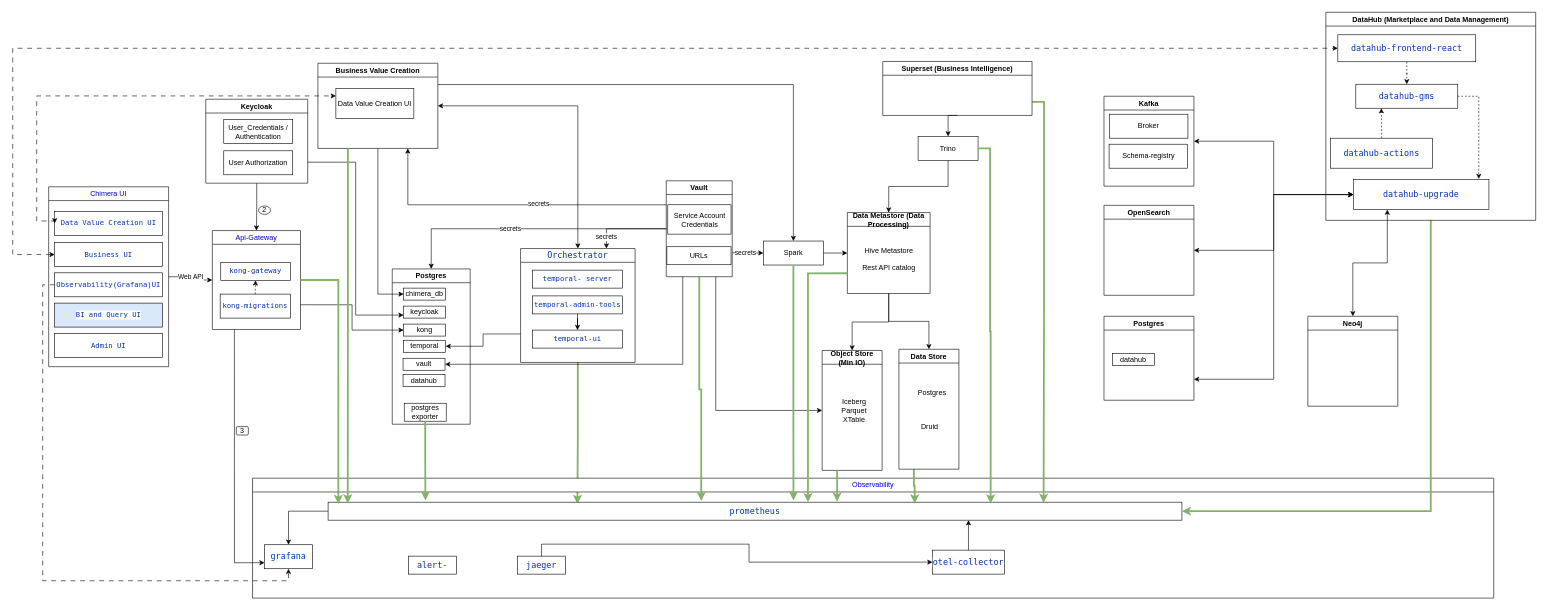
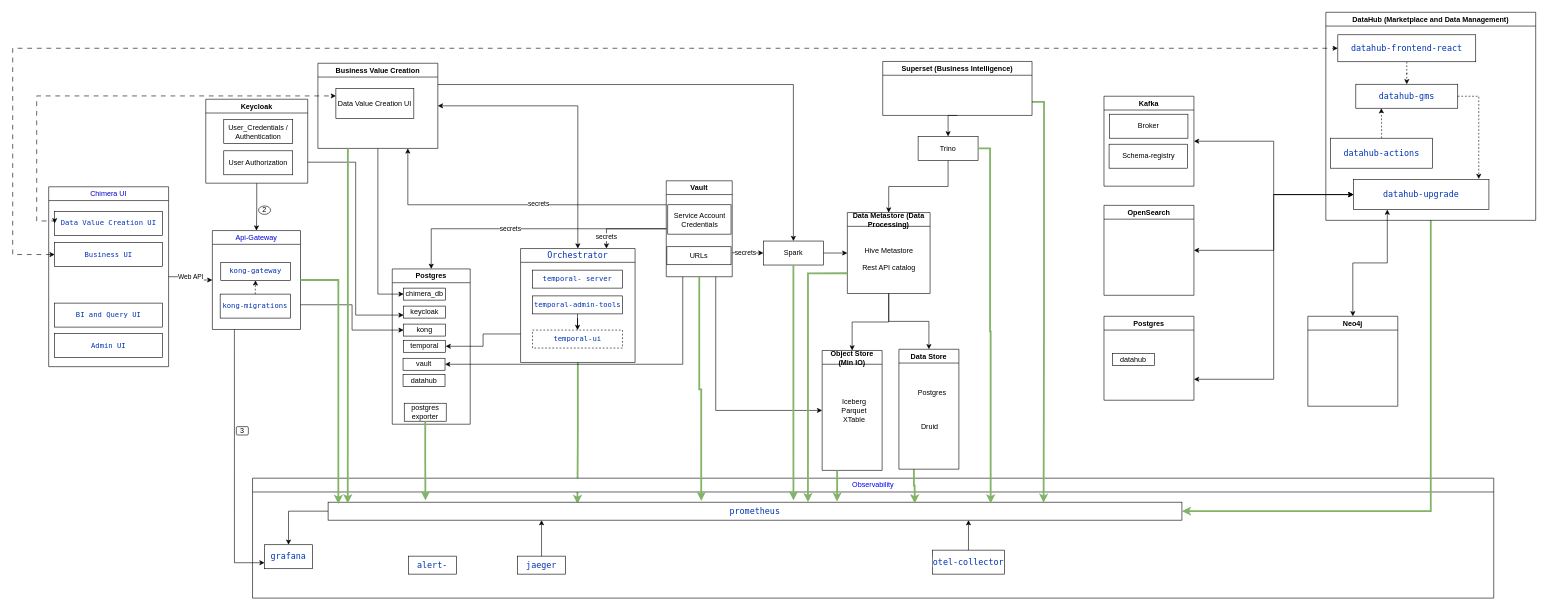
(108, 285) -> none
(108, 315) -> (108, 315)
(578, 339) -> (578, 339)
(748, 545) -> (542, 534)
(42, 581) -> none
